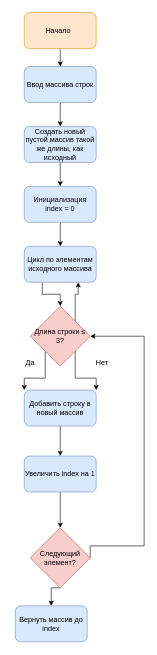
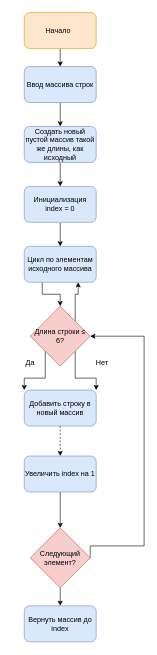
(60, 336) -> (60, 336)
(60, 439) -> (60, 439)
(51, 624) -> (60, 624)
